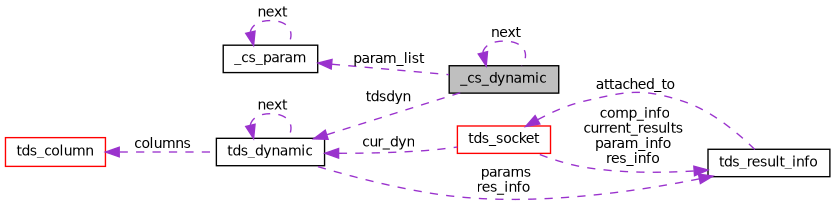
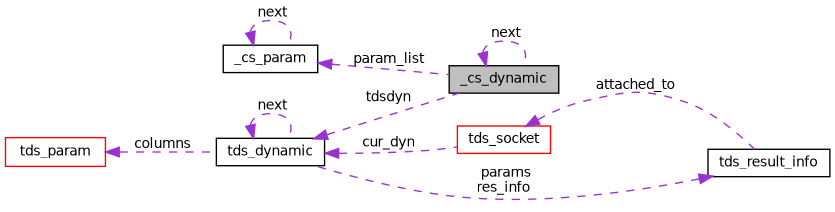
(55, 152) -> (55, 152)
(613, 171) -> none
